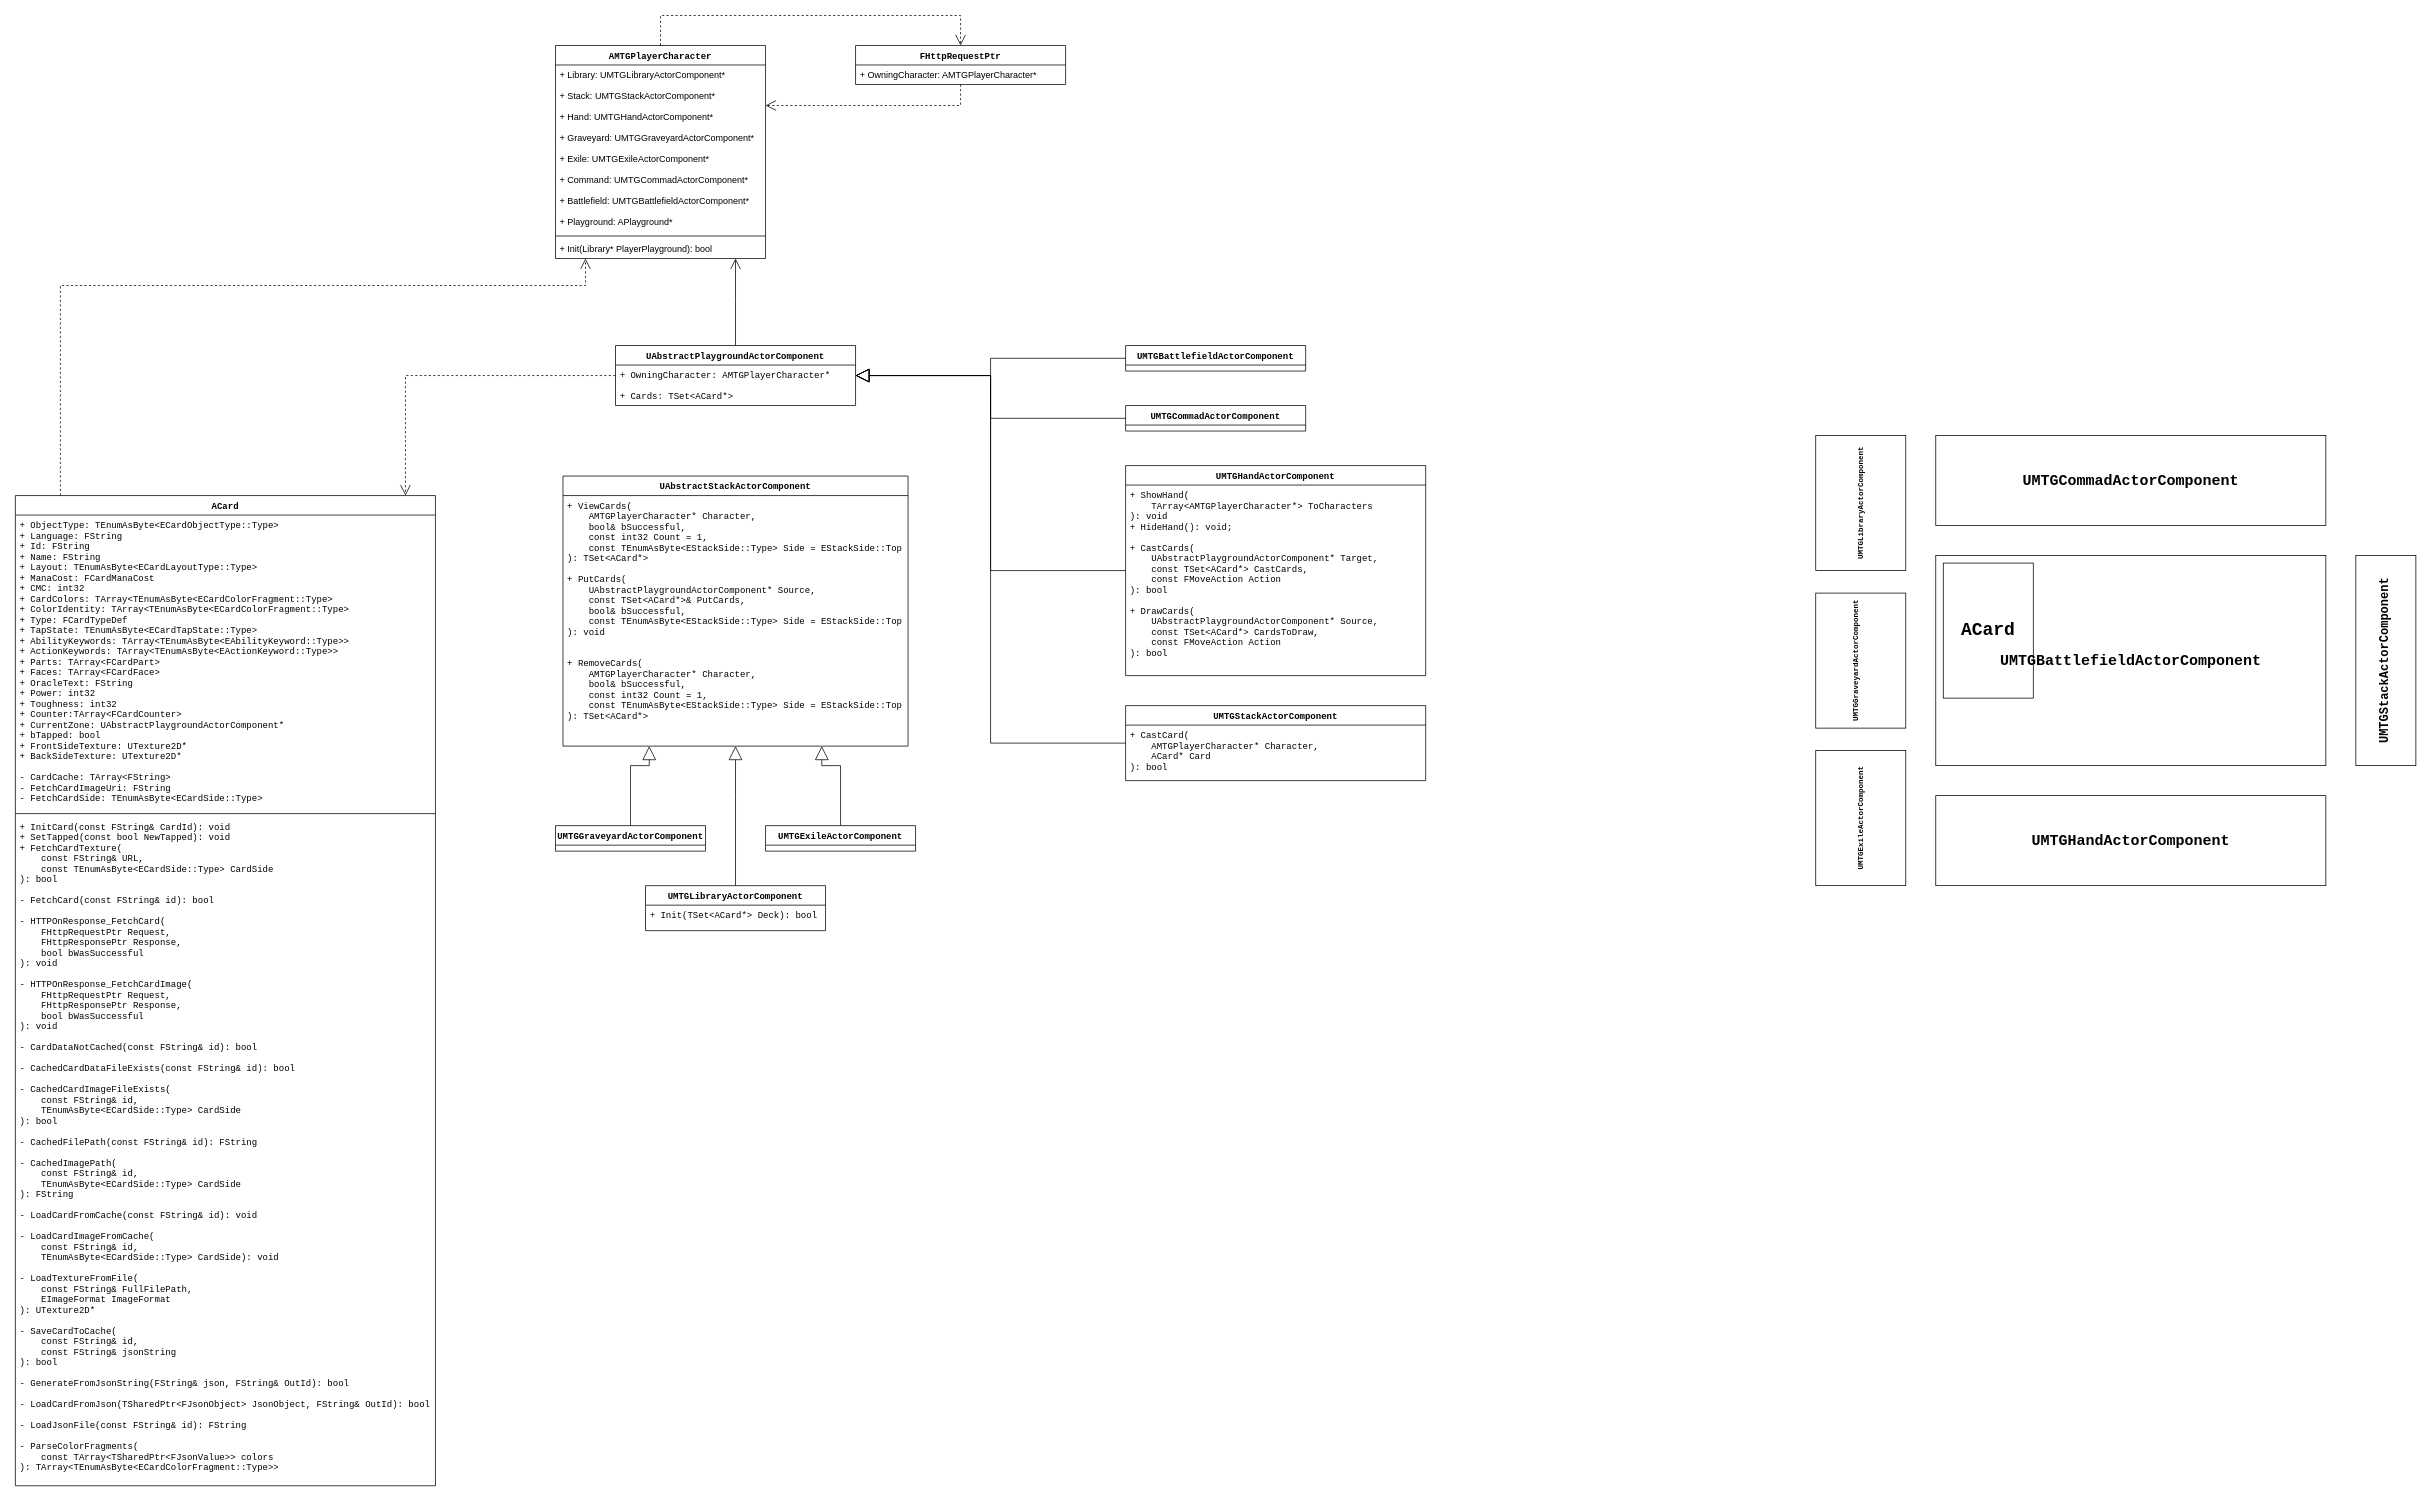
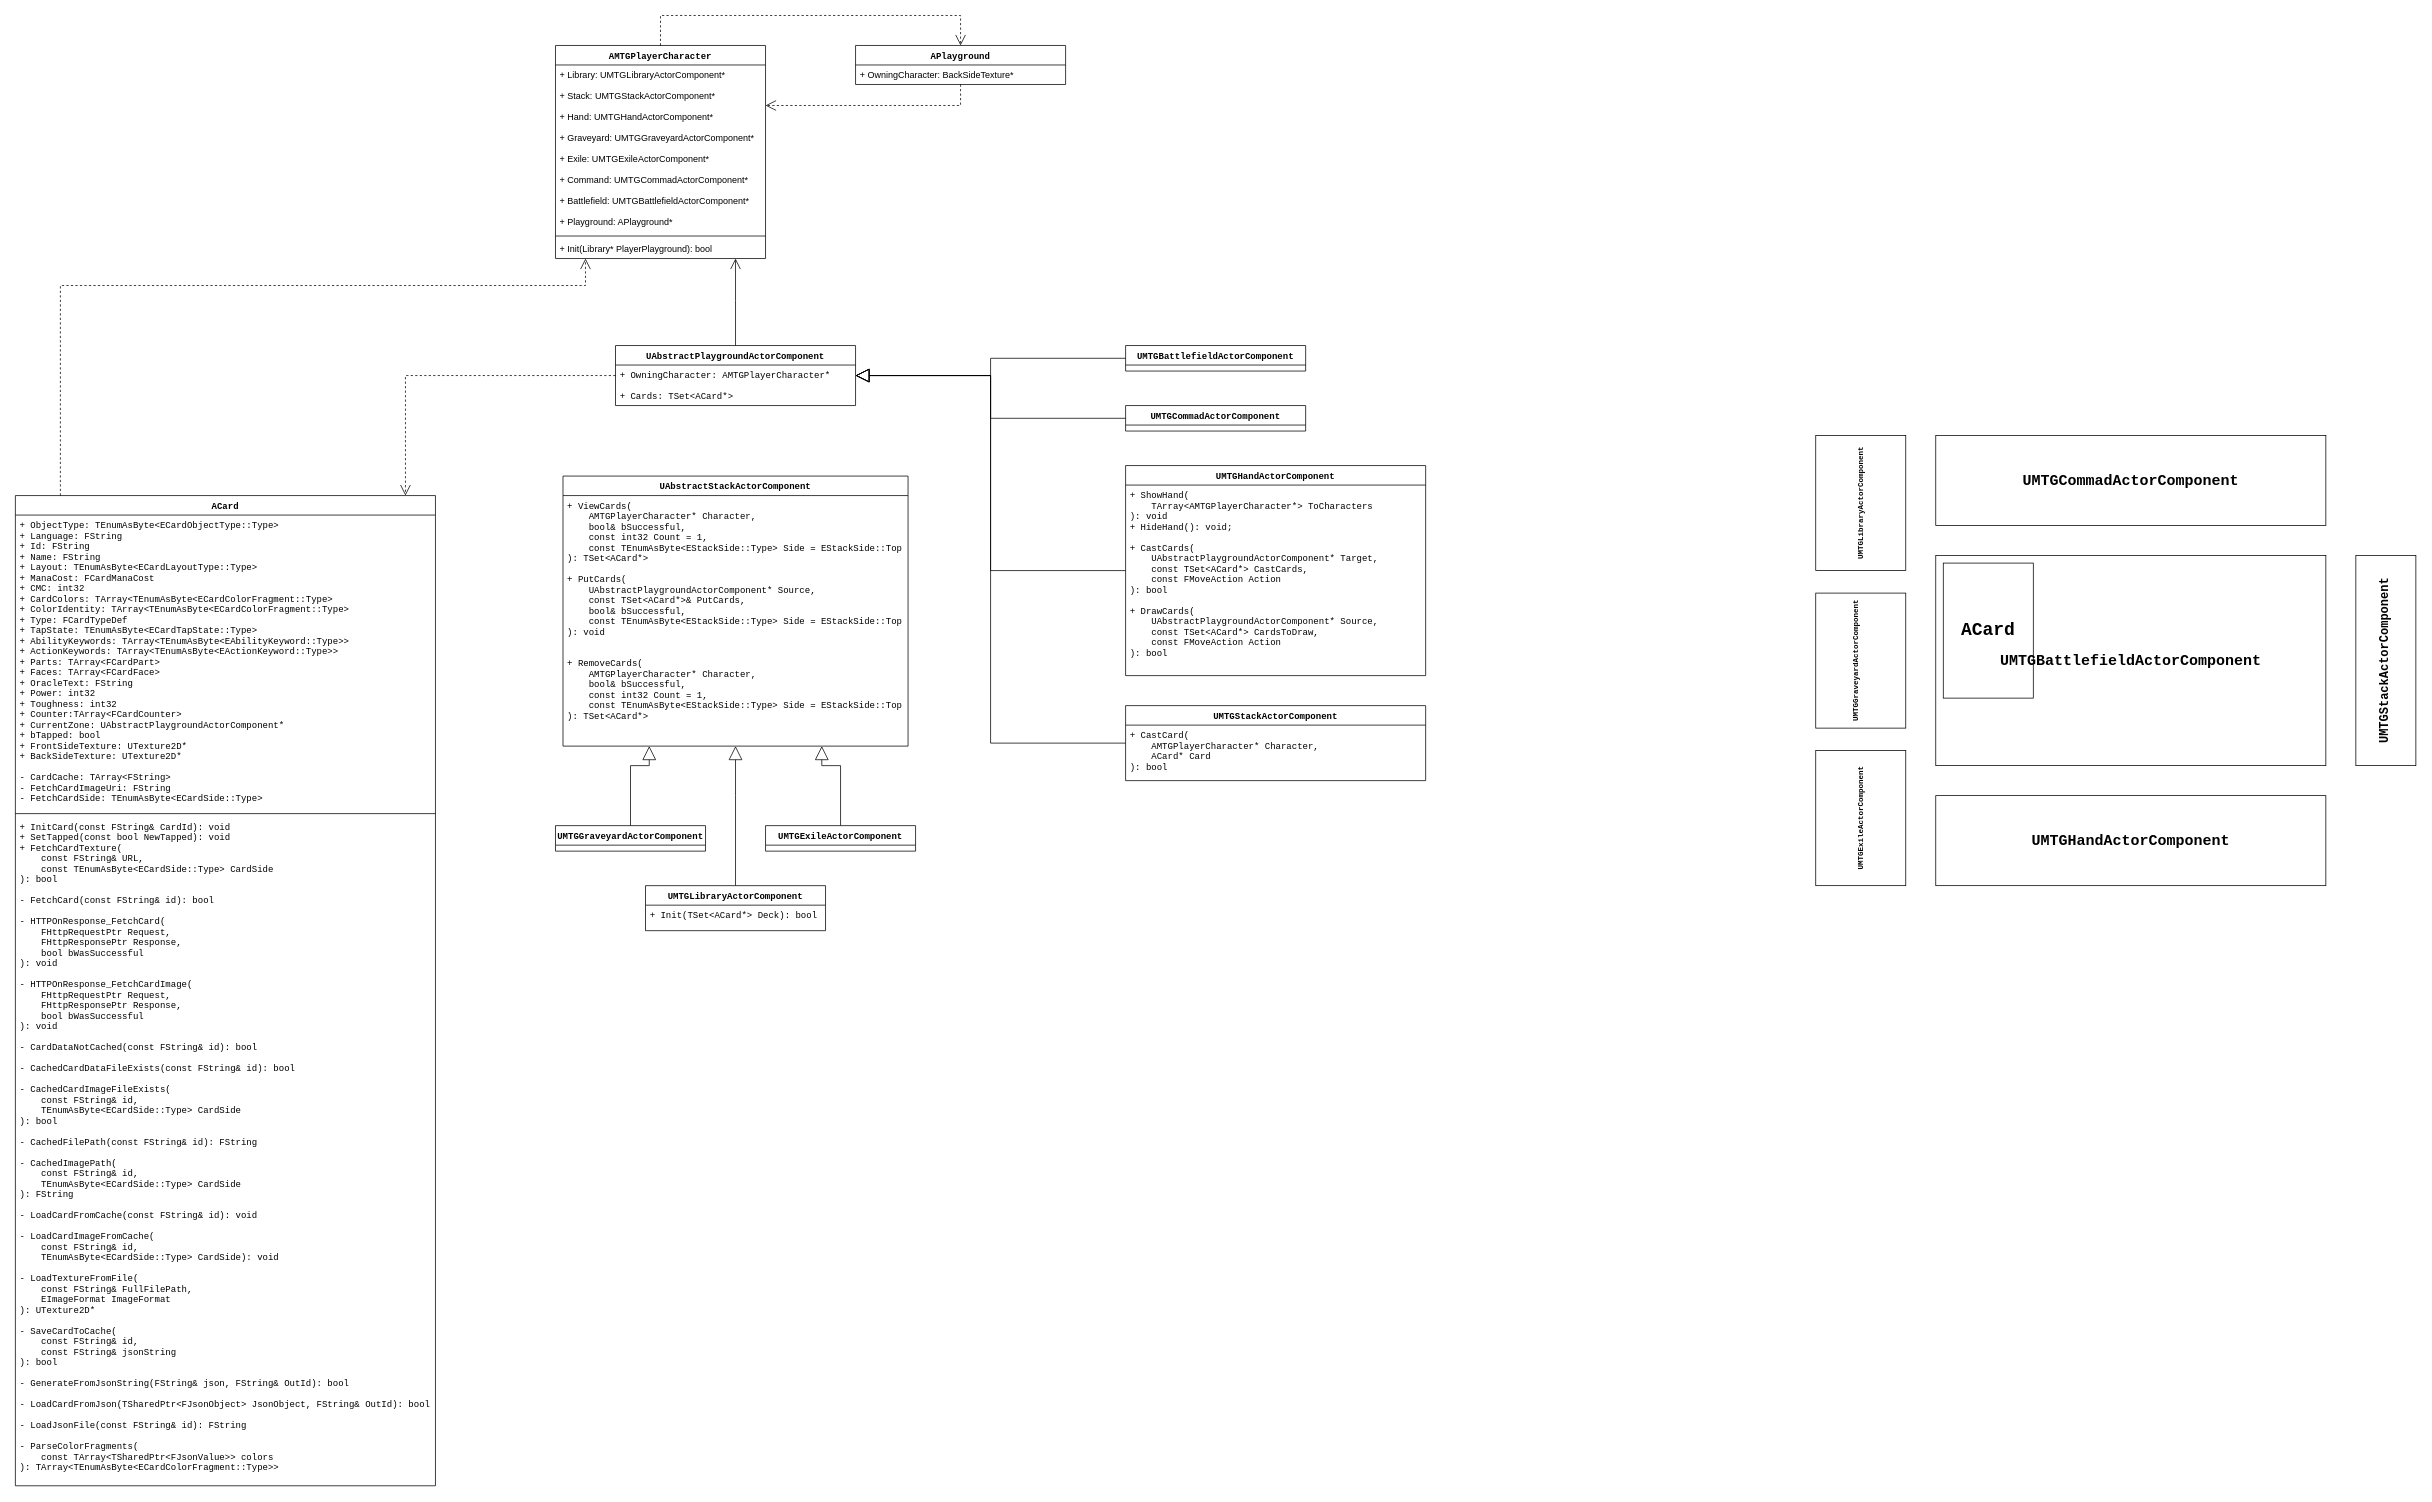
(960, 56) -> (960, 56)
(952, 75) -> (942, 75)
